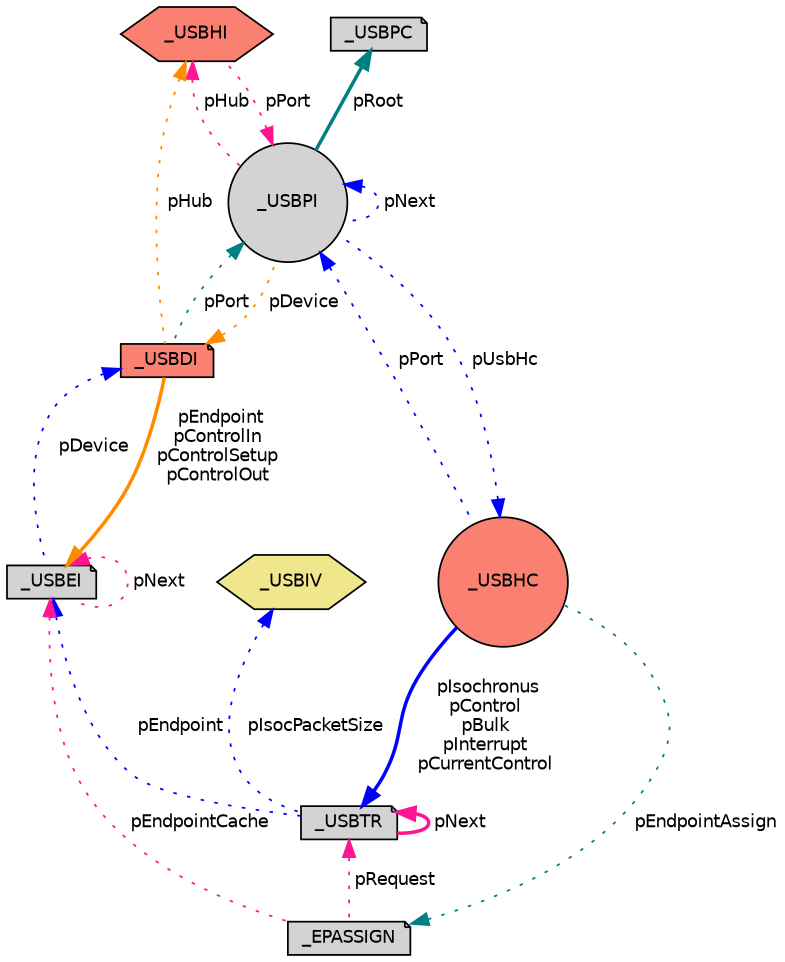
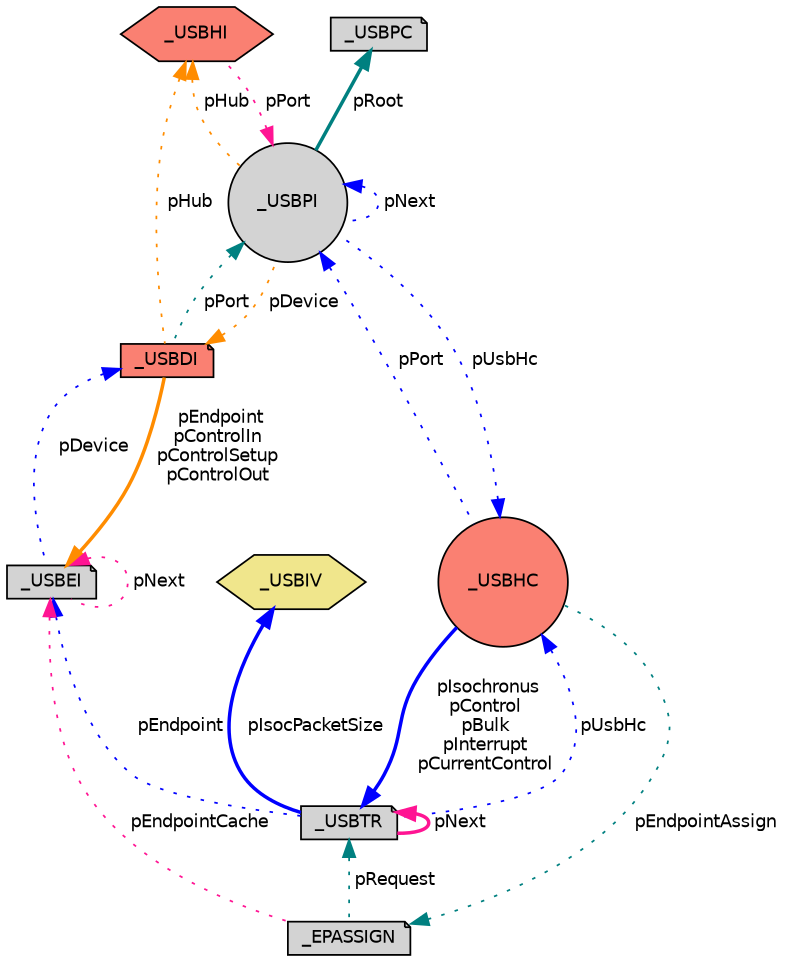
(207, 128) -> (207, 128)
(230, 733) -> (230, 733)
none -> (545, 786)
(349, 889) -> (349, 889)
